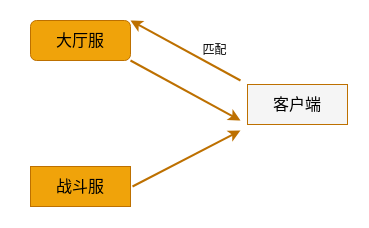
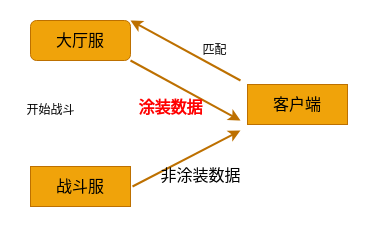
(298, 105) -> (298, 105)
none -> (171, 108)
none -> (51, 111)
none -> (201, 176)
